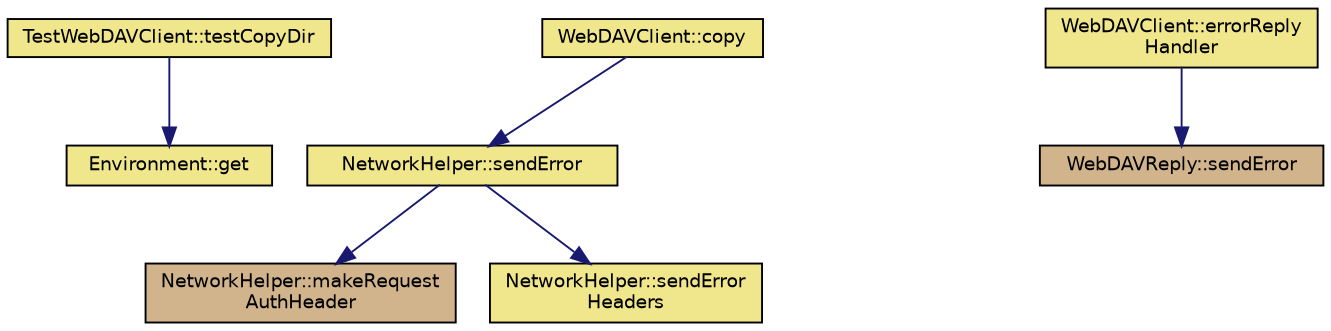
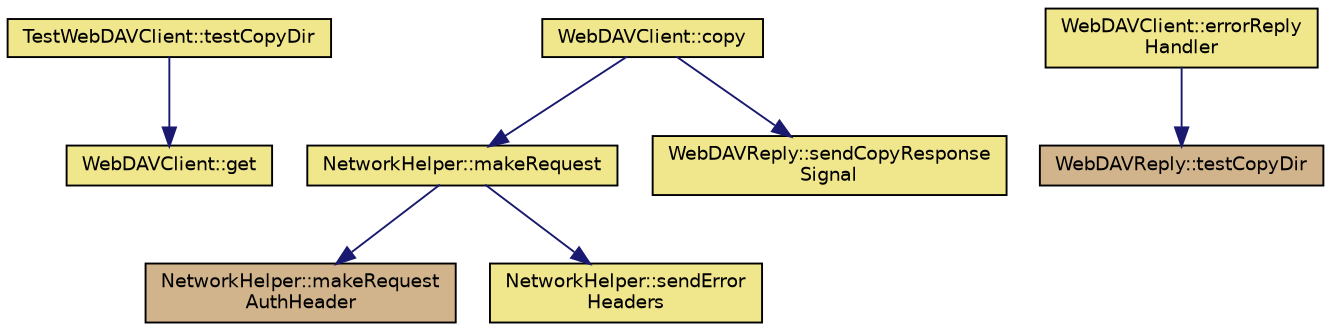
(169, 166) -> (169, 166)
(462, 166) -> (462, 166)
none -> (830, 166)
(1182, 166) -> (1182, 166)
